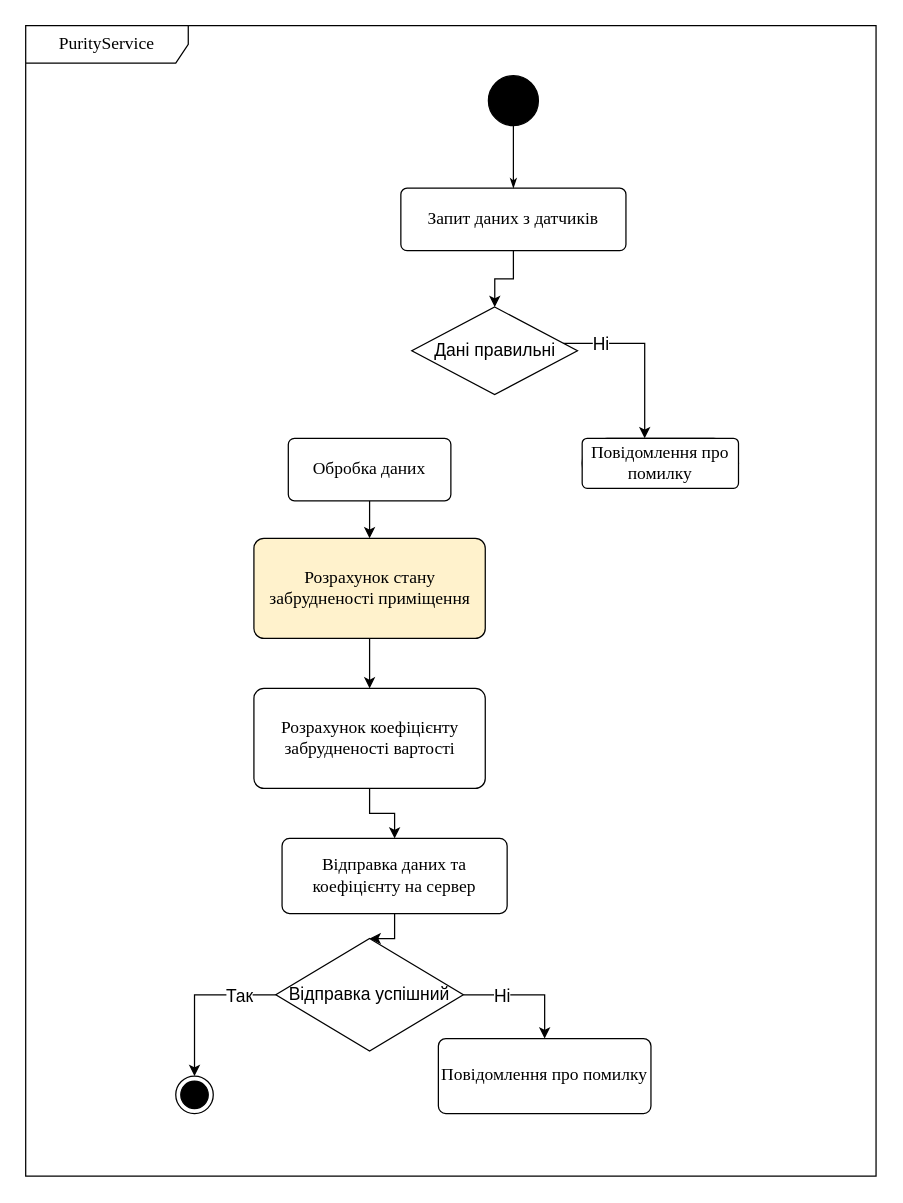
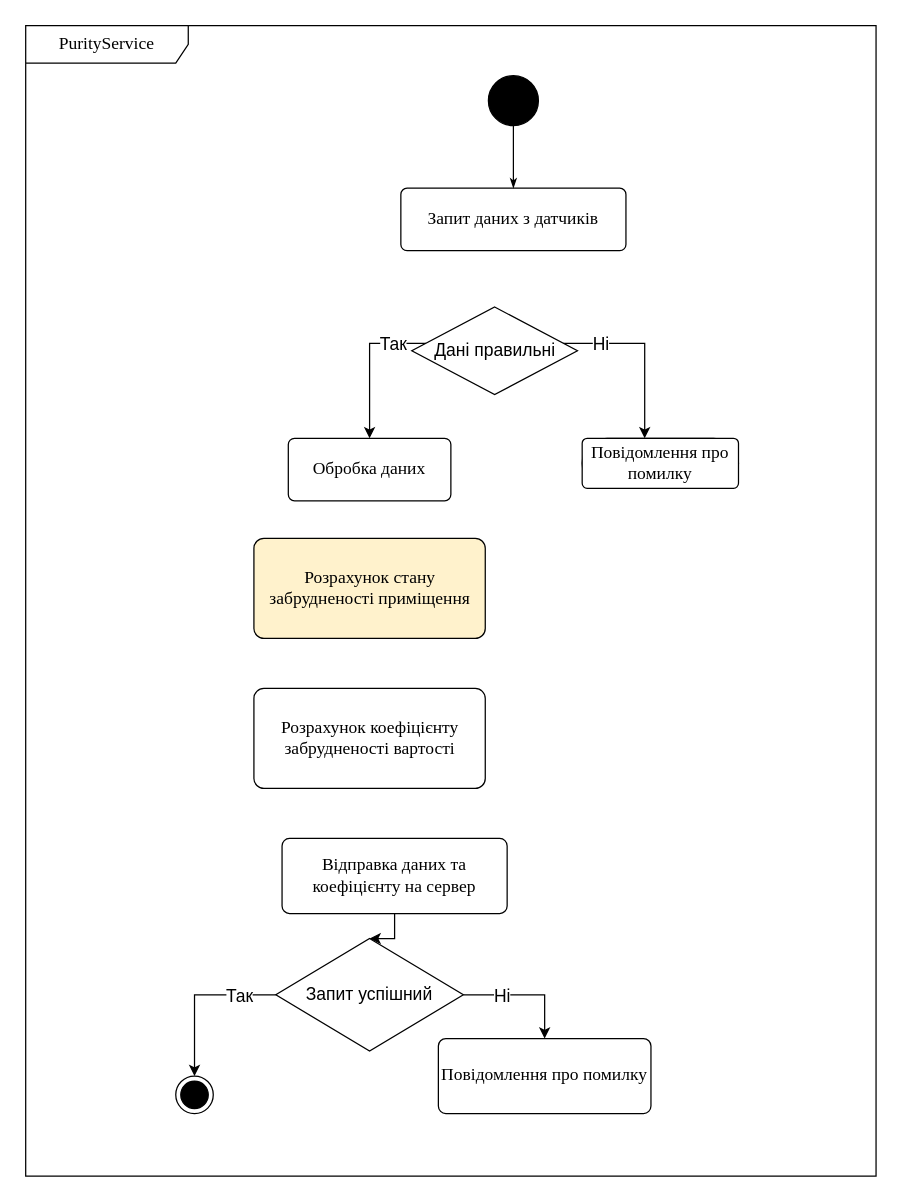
(508, 279) -> none
none -> (369, 359)
(369, 524) -> none
(369, 659) -> none
(377, 813) -> none
(369, 994) -> (369, 994)
